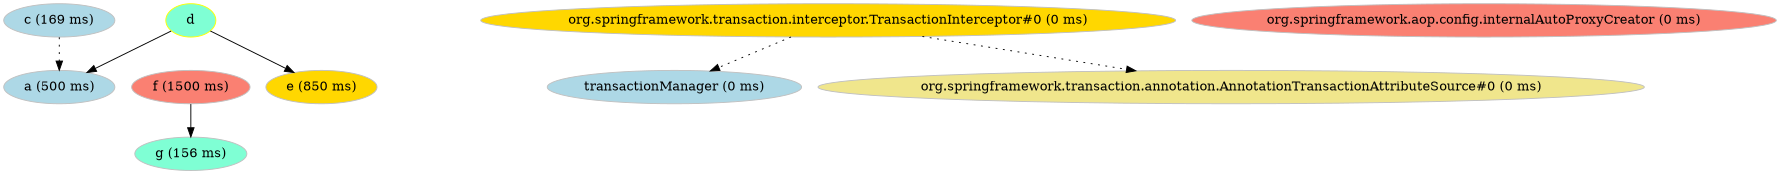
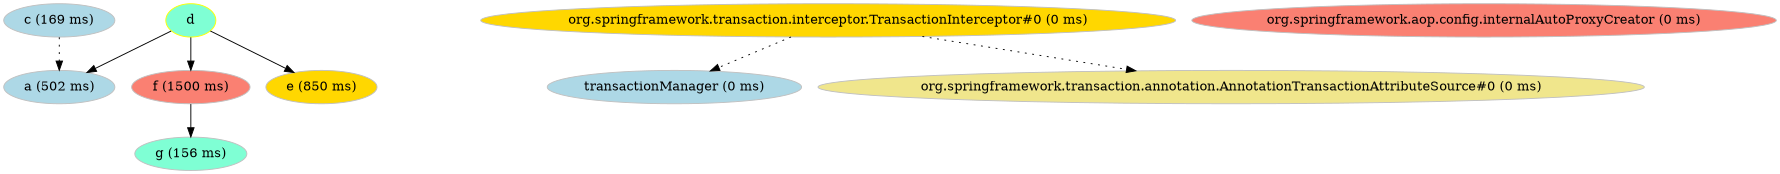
none -> (191, 49)
(59, 87) -> (59, 87)
